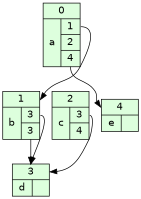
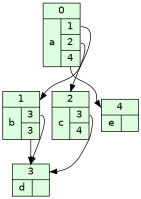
none -> (81, 63)
